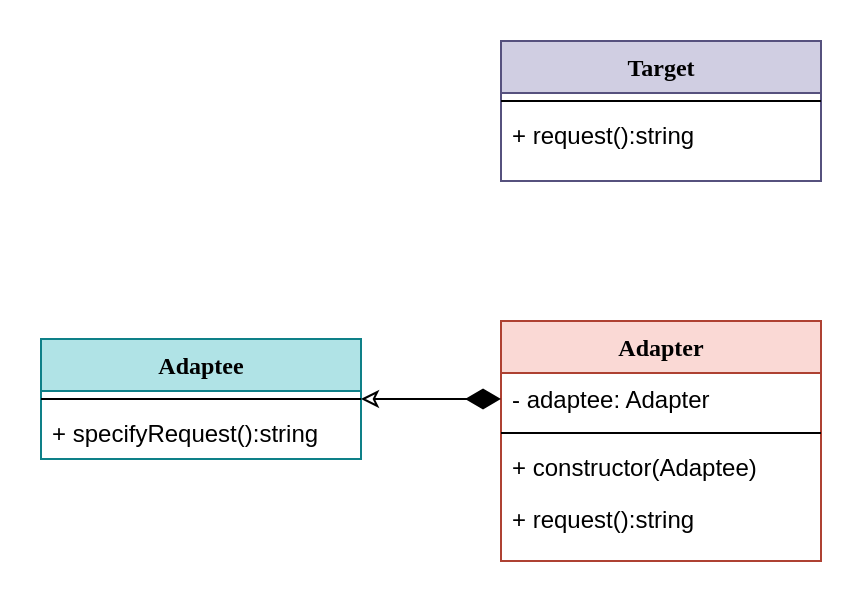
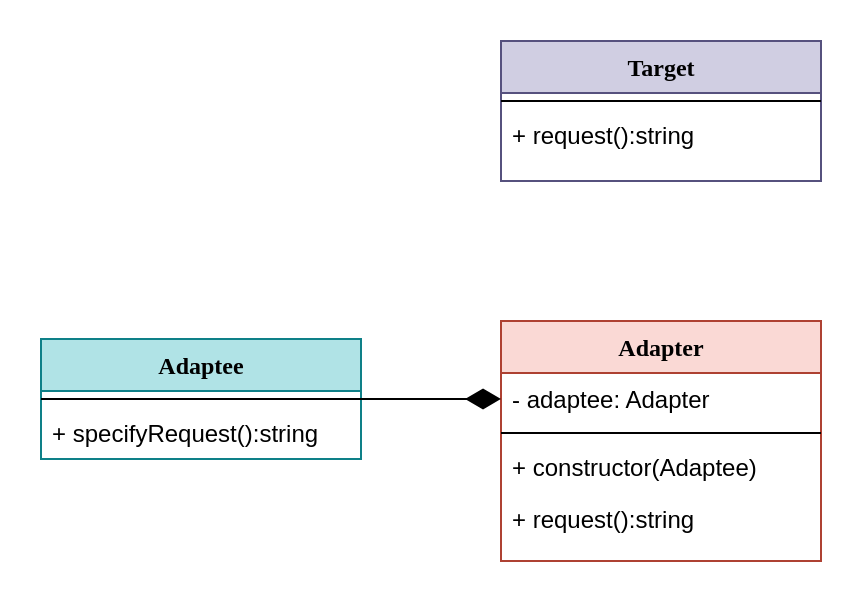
(376, 399) -> (370, 399)
